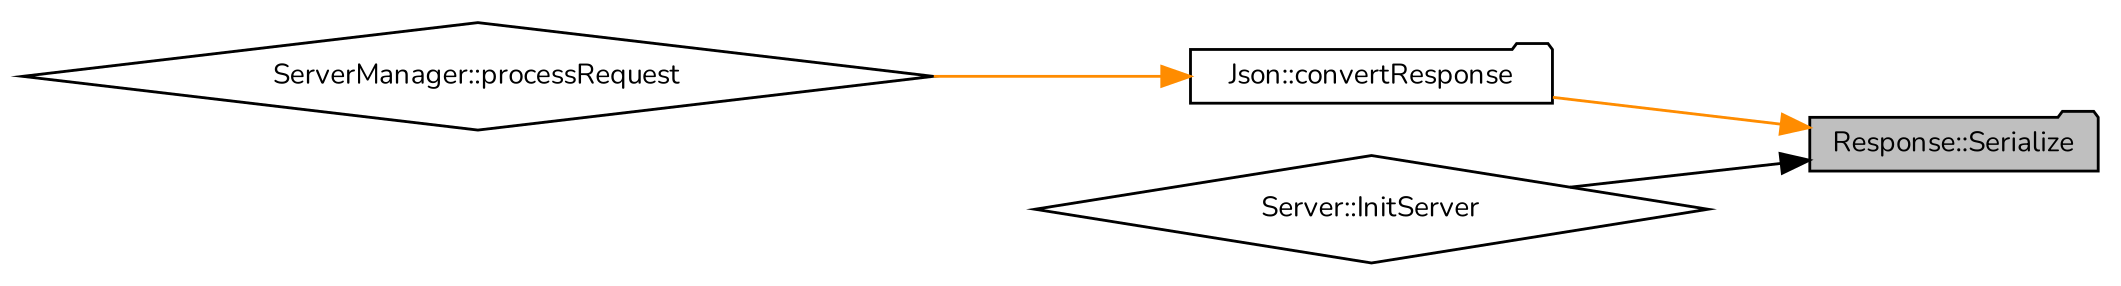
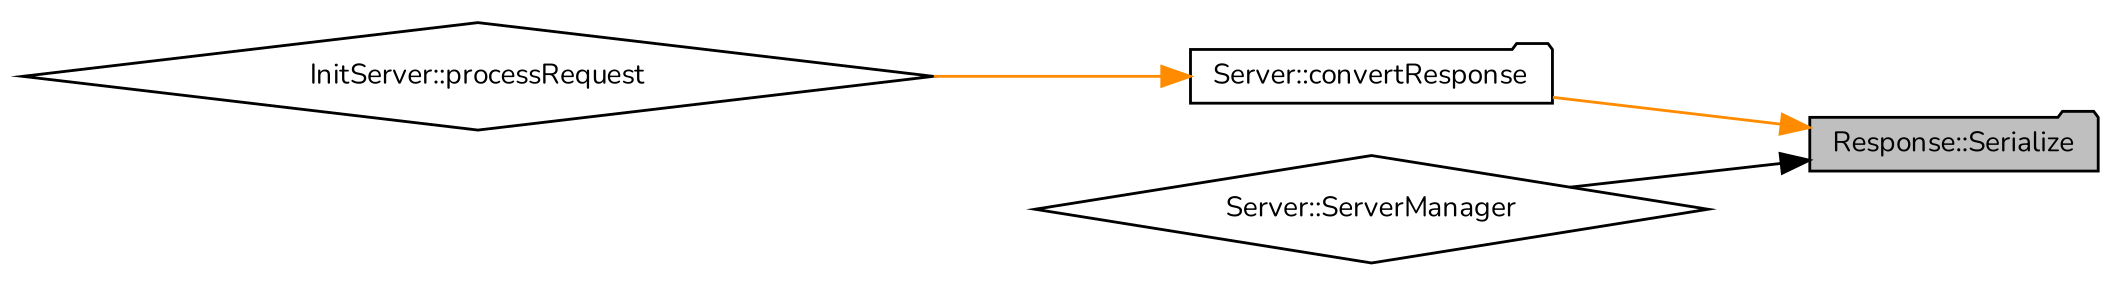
(478, 76) -> (478, 76)
(1371, 76) -> (1371, 76)
(1371, 209) -> (1371, 209)
